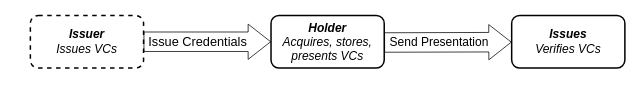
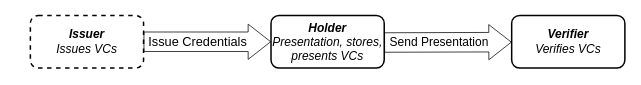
(328, 42) -> (328, 42)
(569, 42) -> (569, 42)
